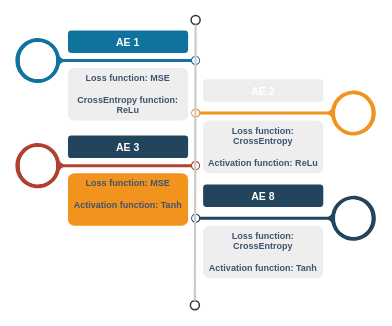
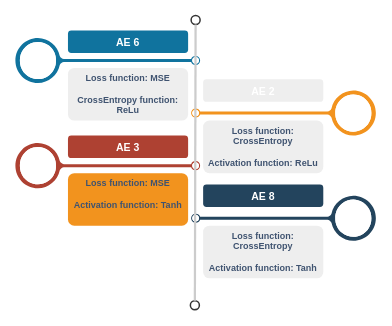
(128, 42) -> (128, 42)
(128, 147) -> (128, 147)
